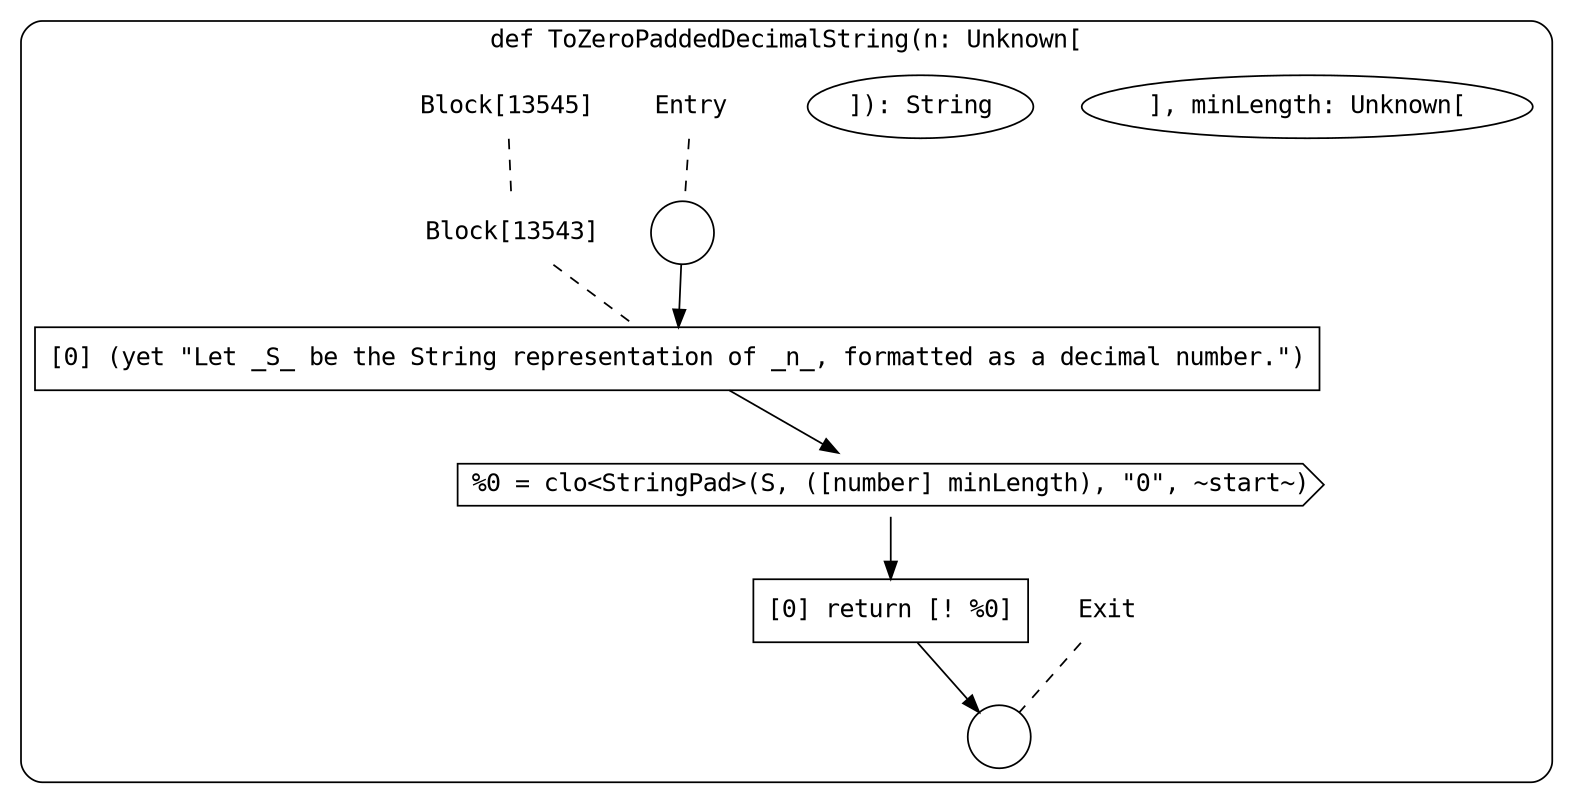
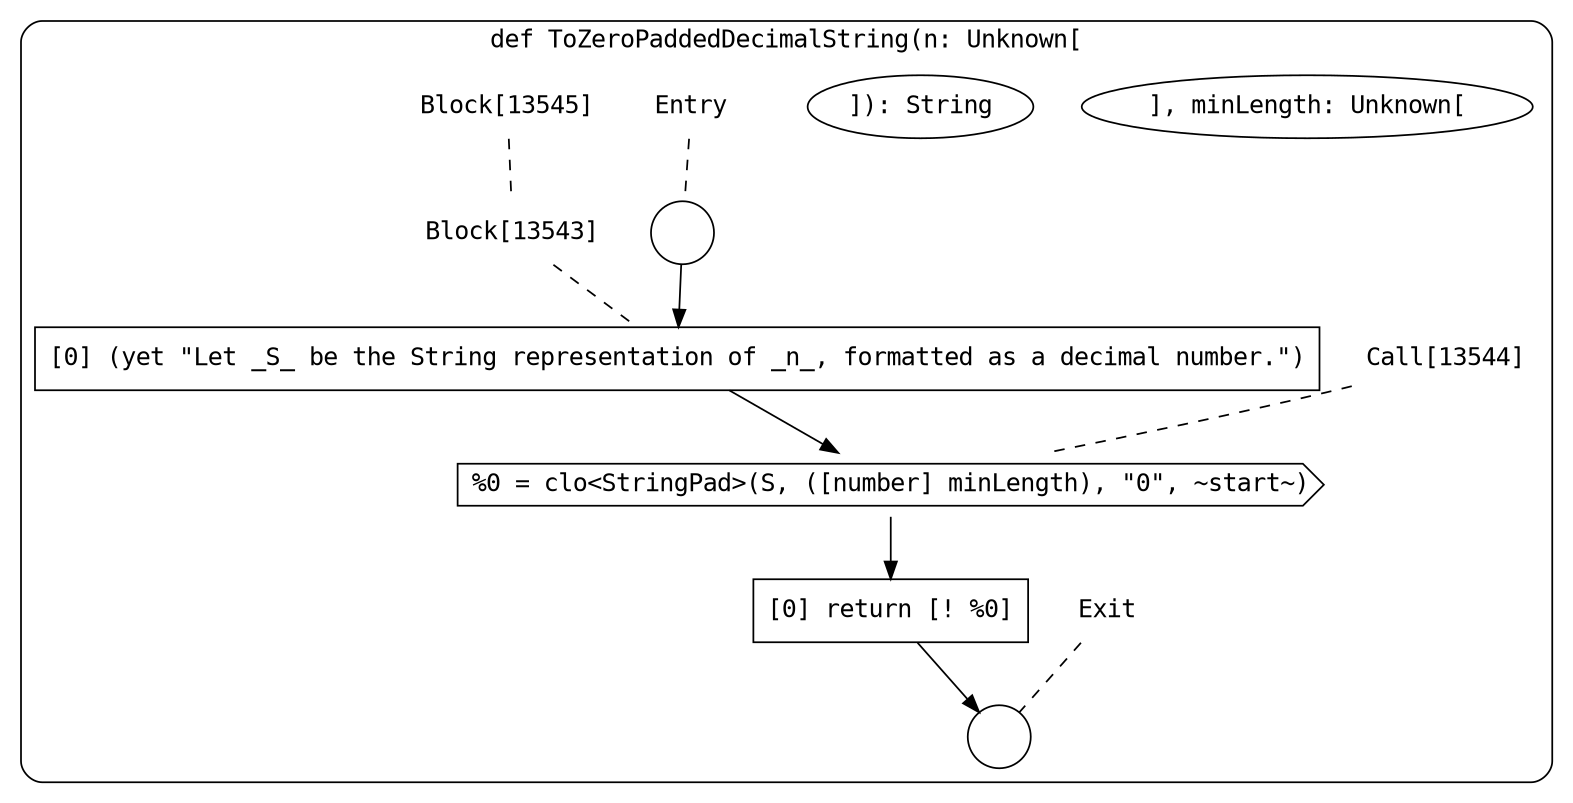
none -> (1446, 359)
